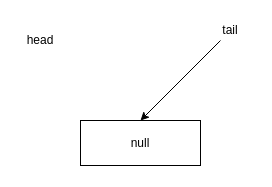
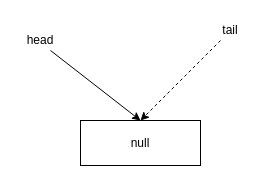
(183, 78) -> (183, 78)
none -> (93, 83)
